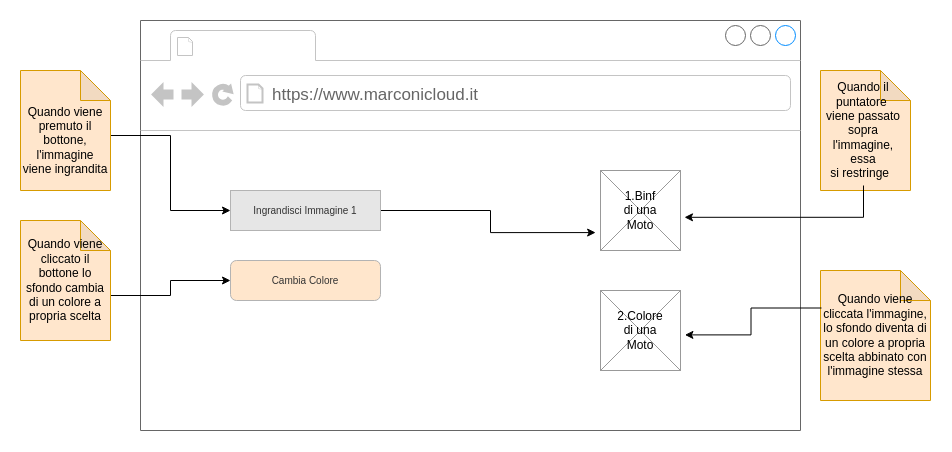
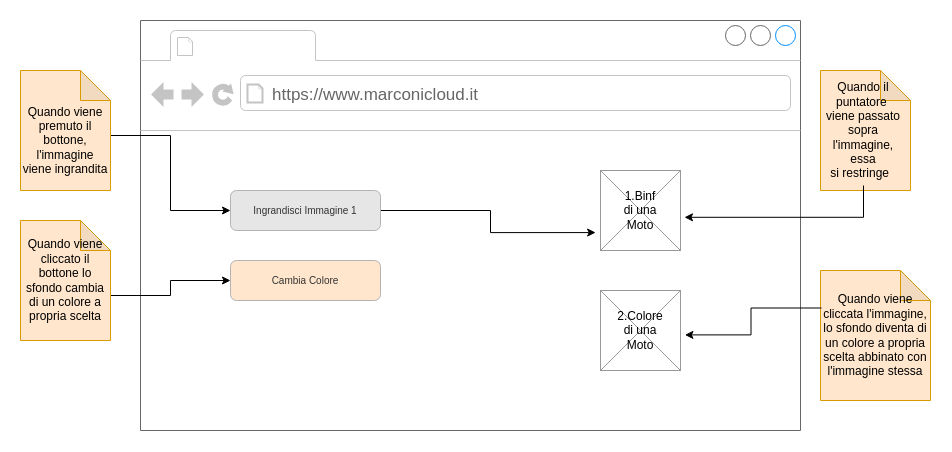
(306, 211) -> (306, 211)
